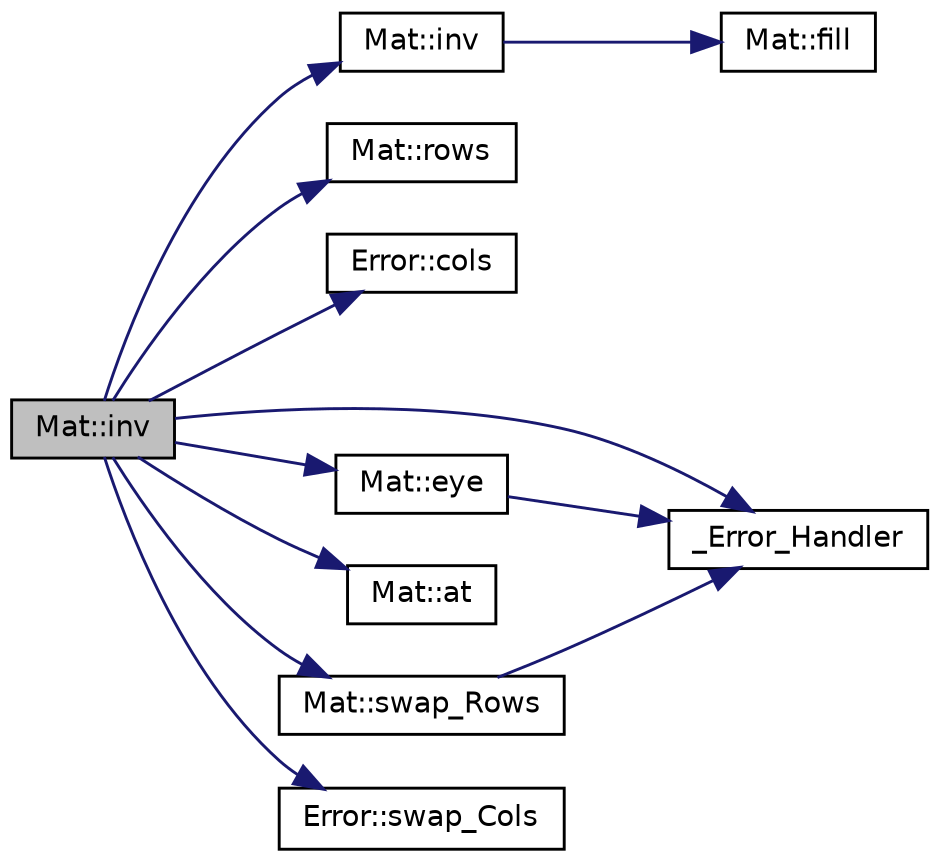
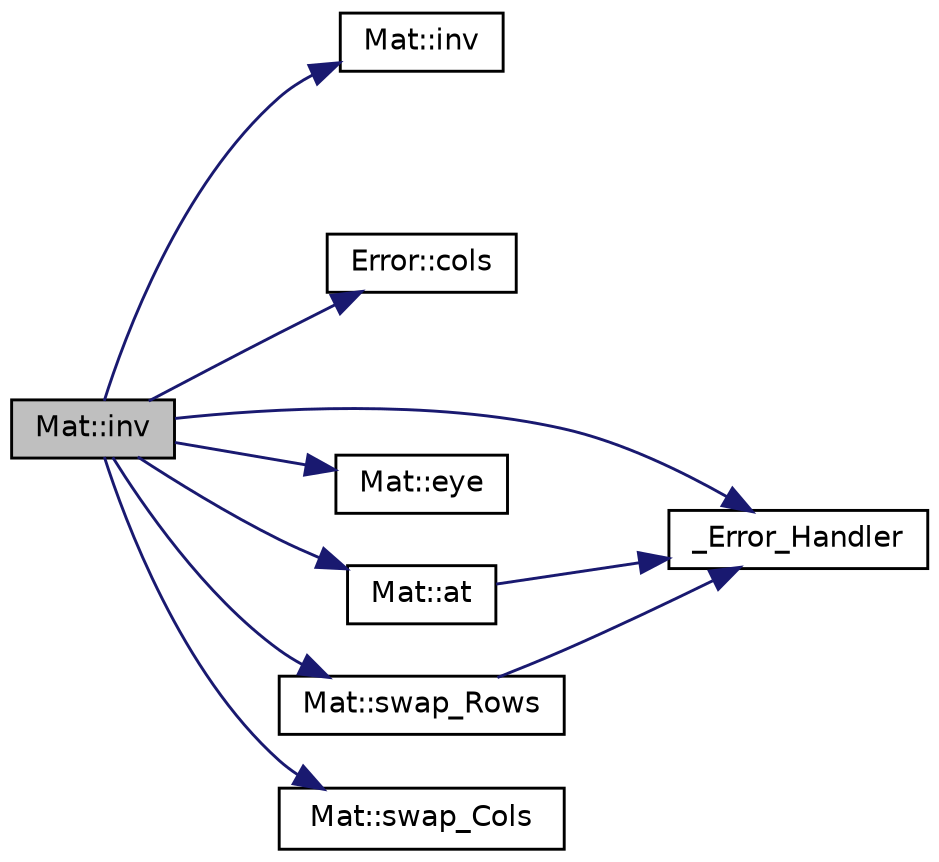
(798, 42) -> none
(422, 153) -> none
(574, 506) -> (568, 573)
(422, 819) -> (422, 819)
